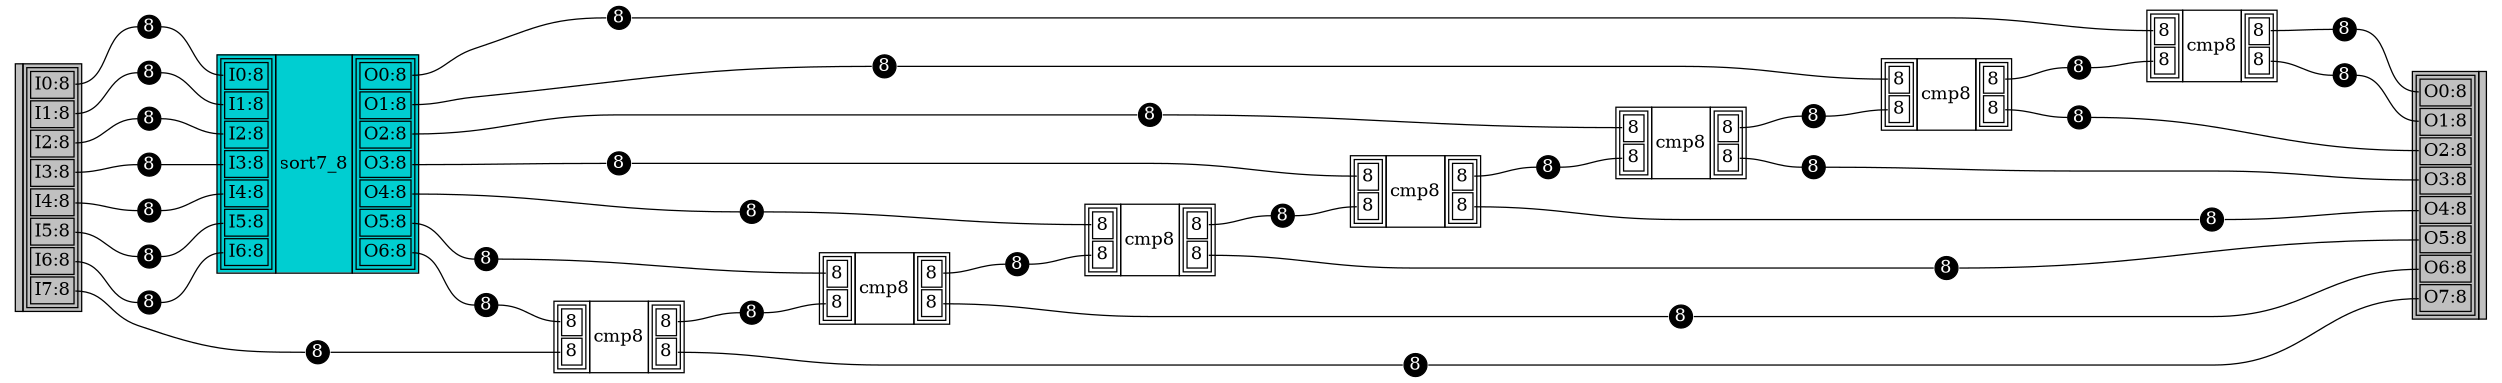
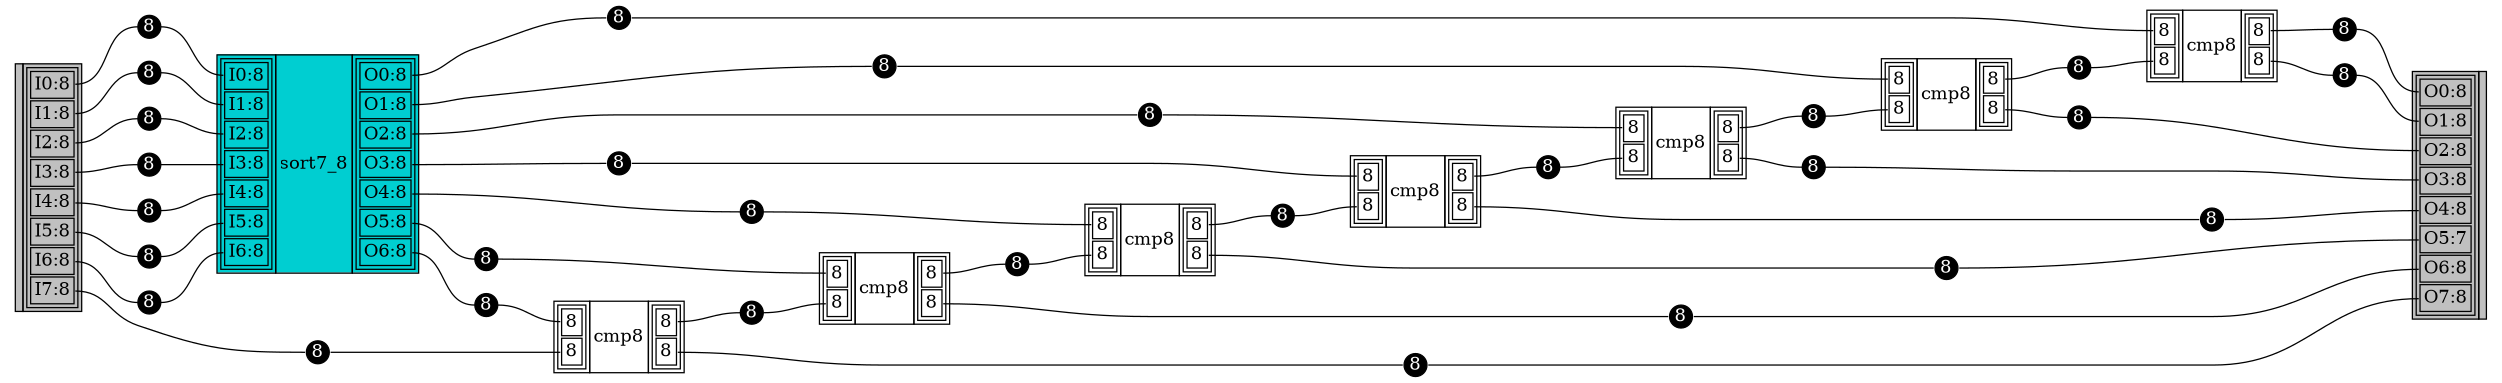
(2446, 239) -> (2446, 239)
